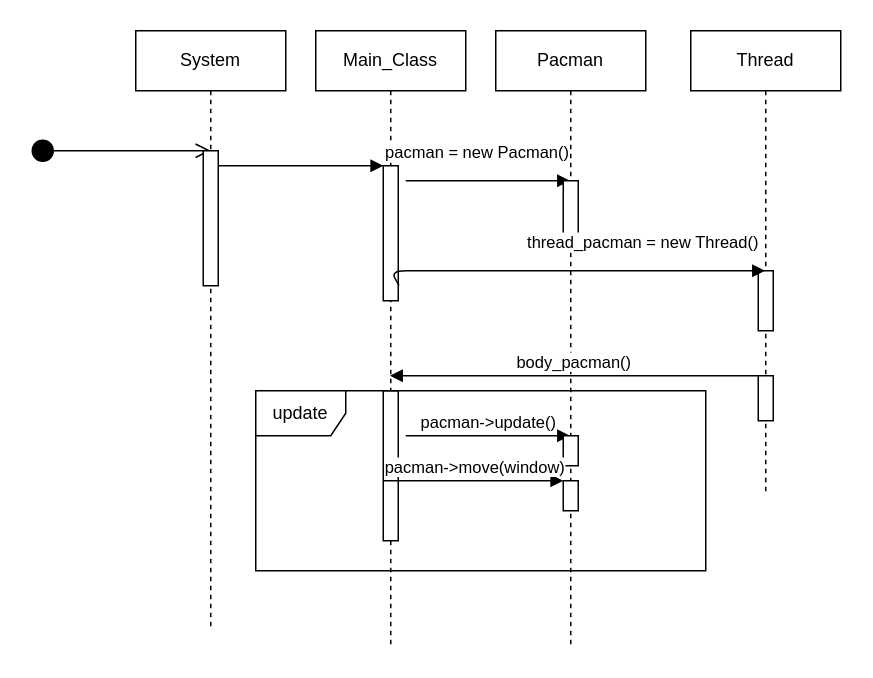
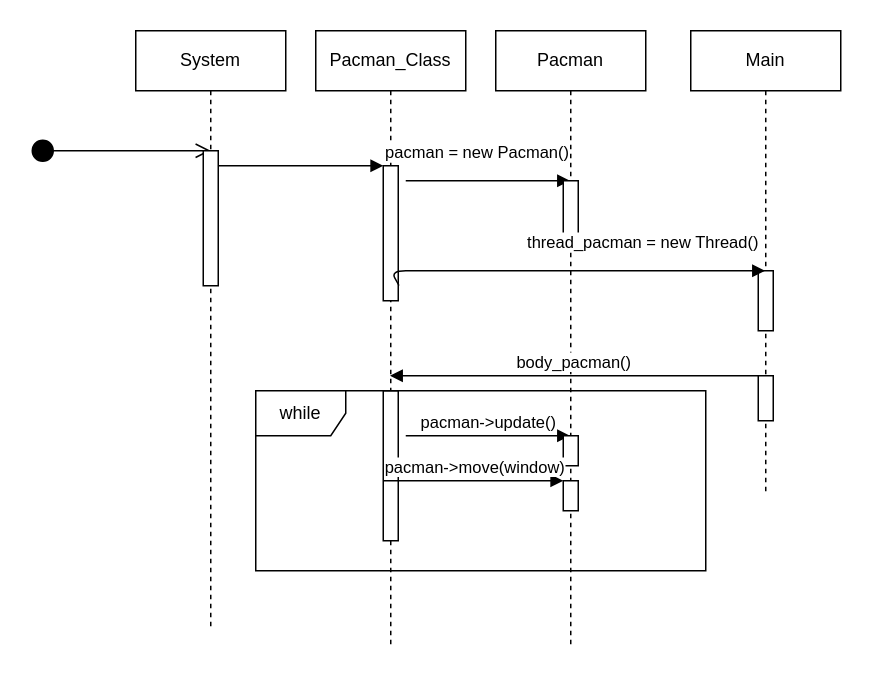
(391, 61) -> (391, 61)
(766, 61) -> (766, 61)
(301, 413) -> (301, 413)
